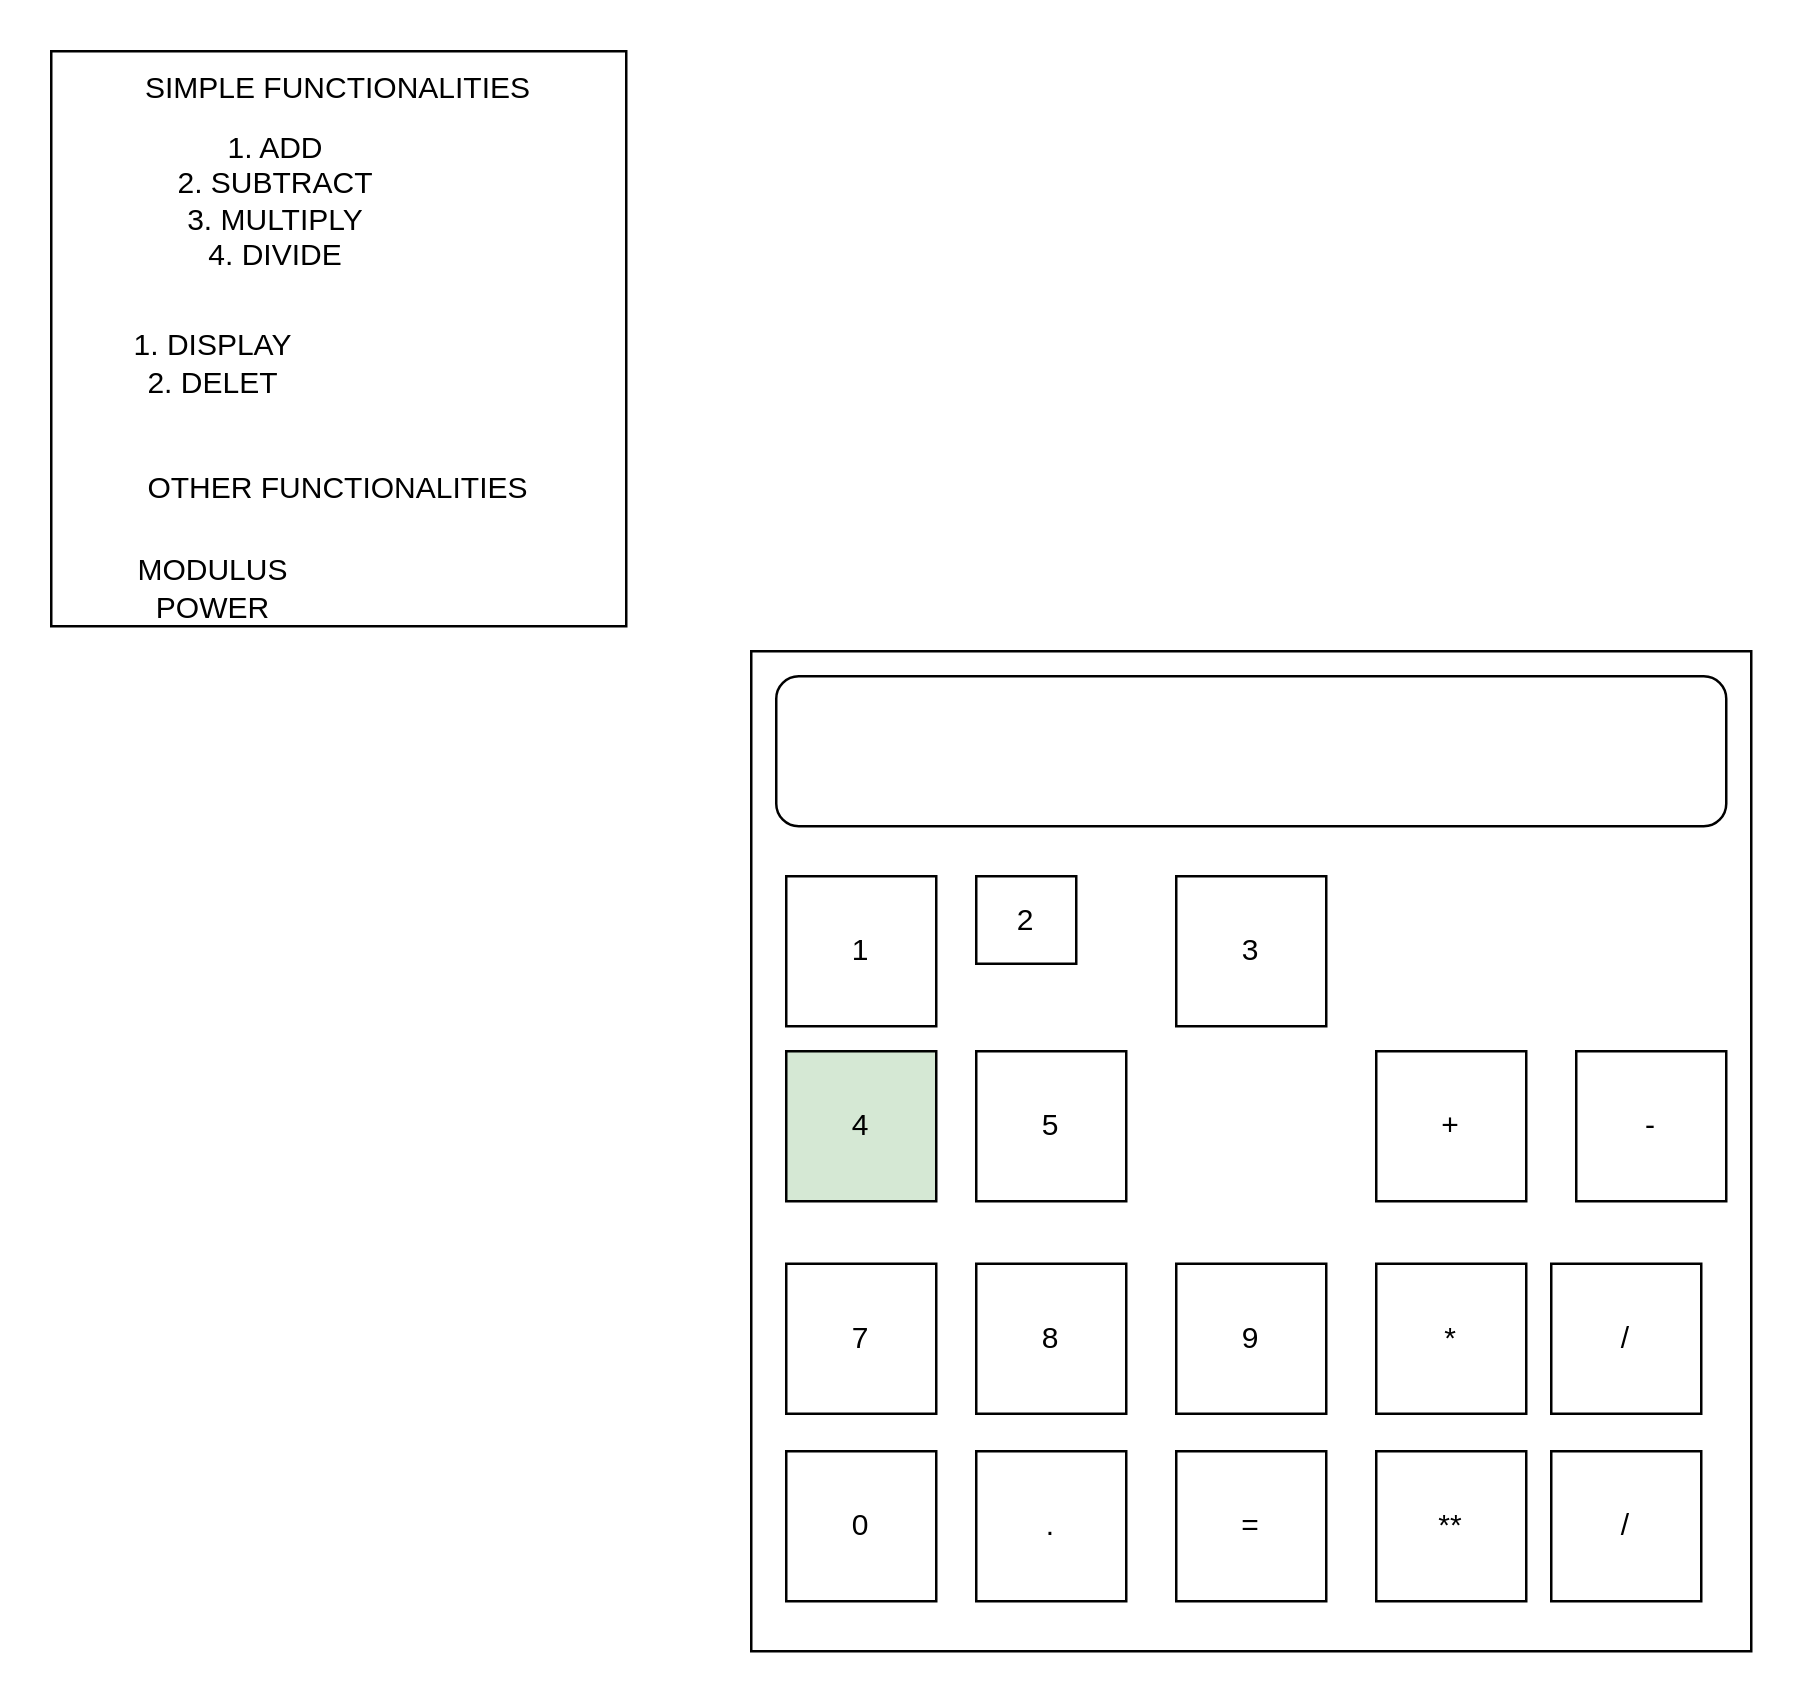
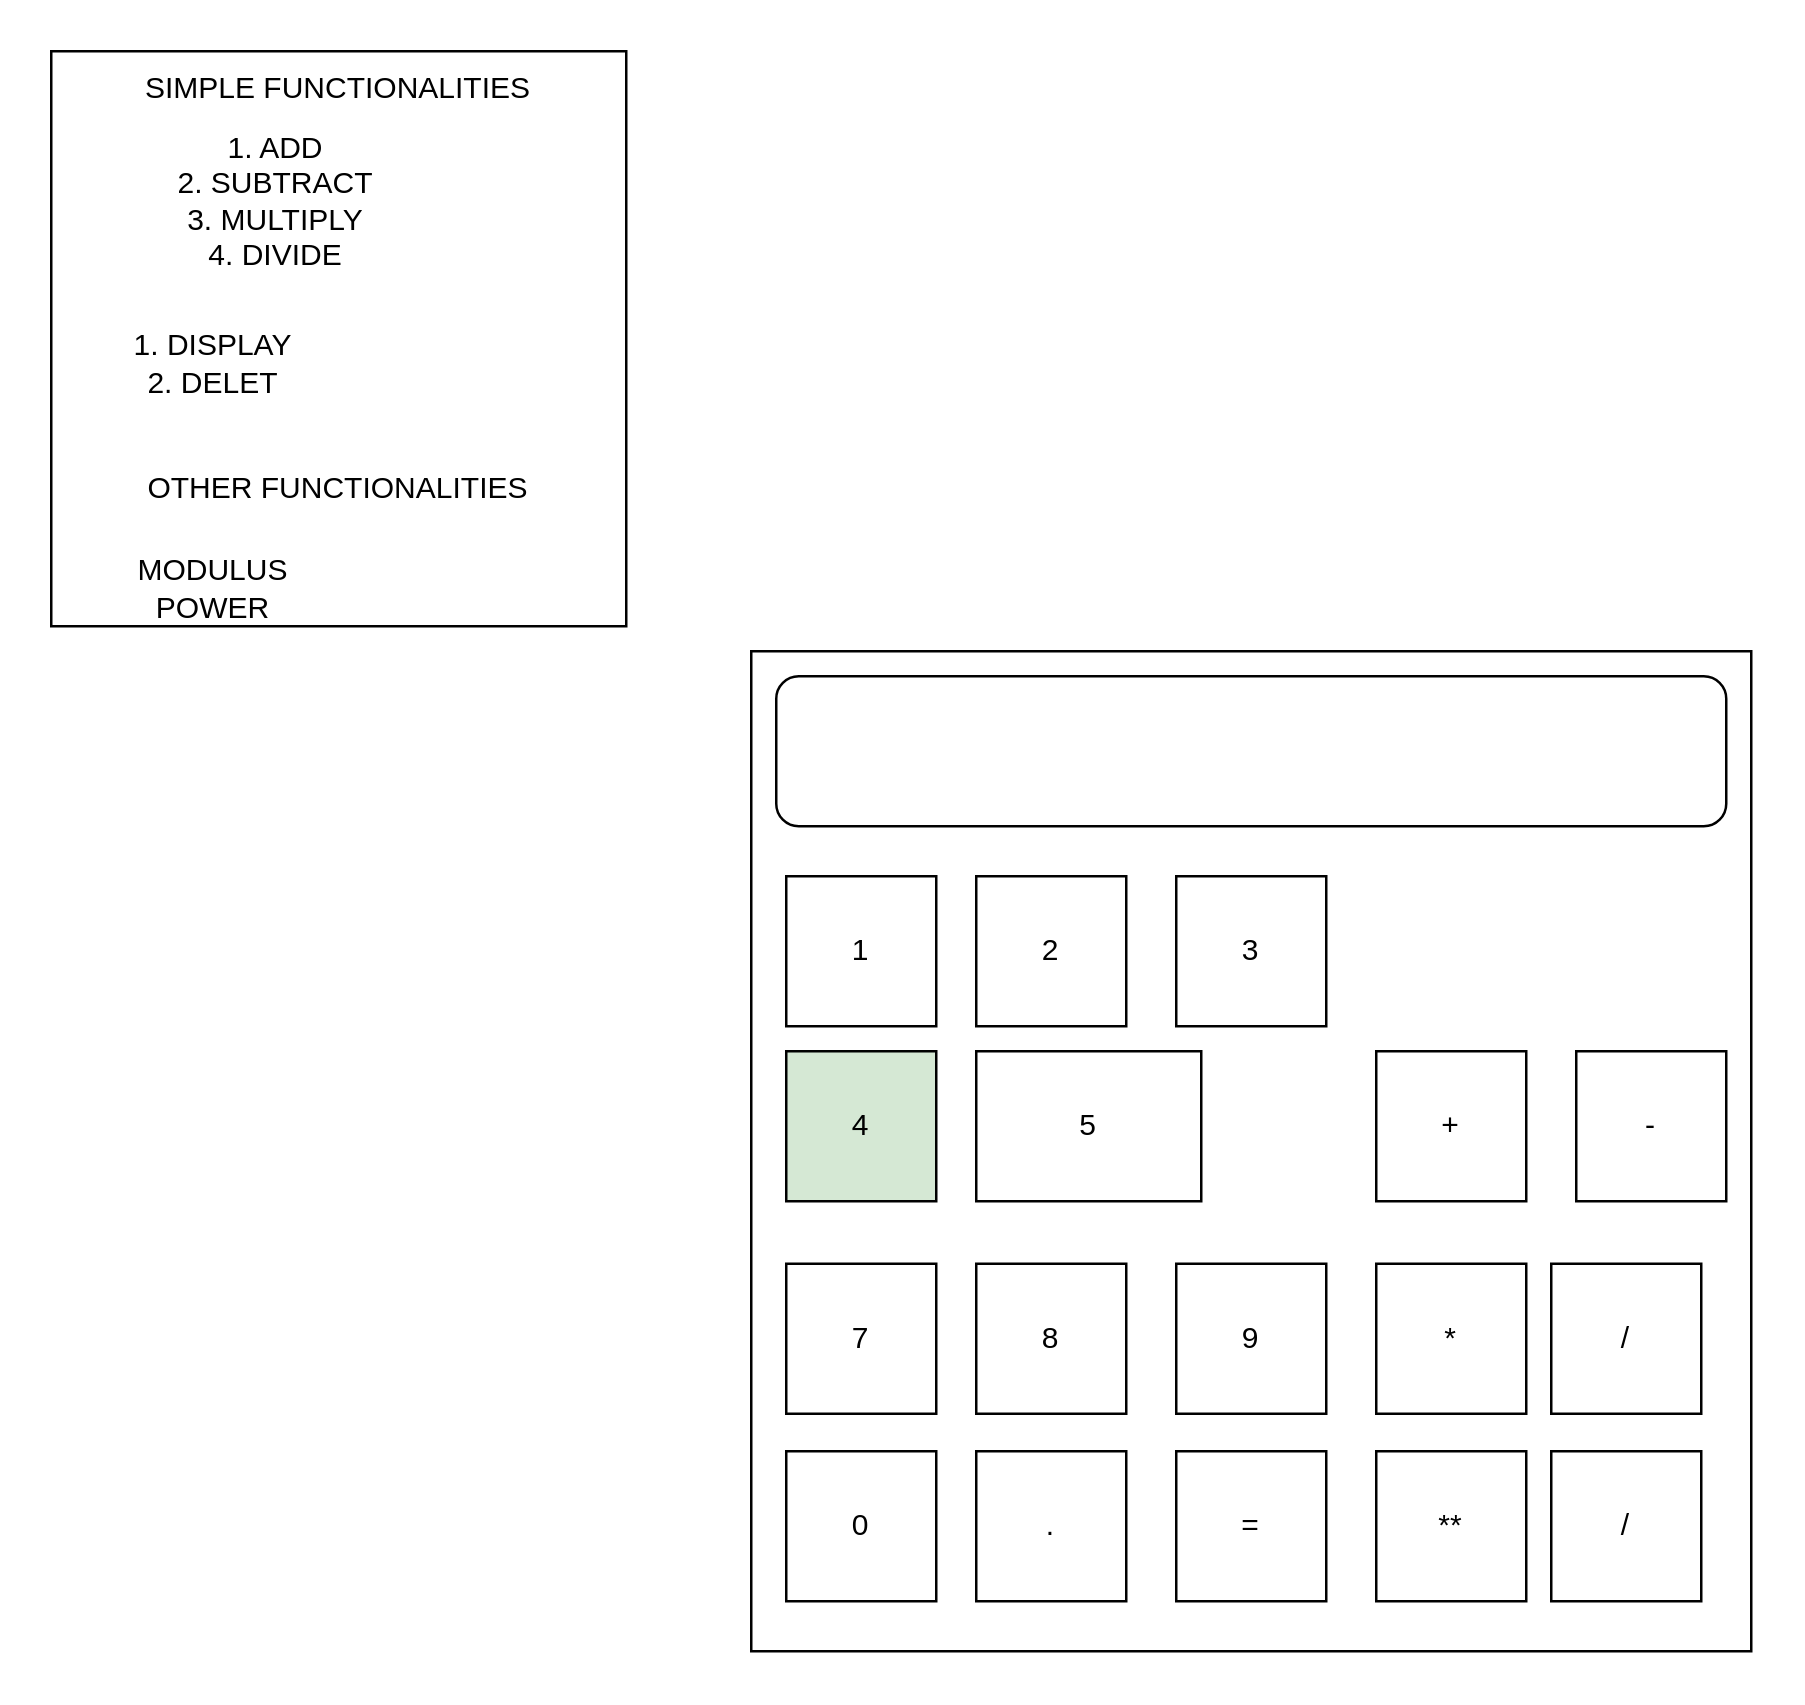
(1026, 920) -> (1051, 951)
(1051, 1126) -> (1089, 1126)
